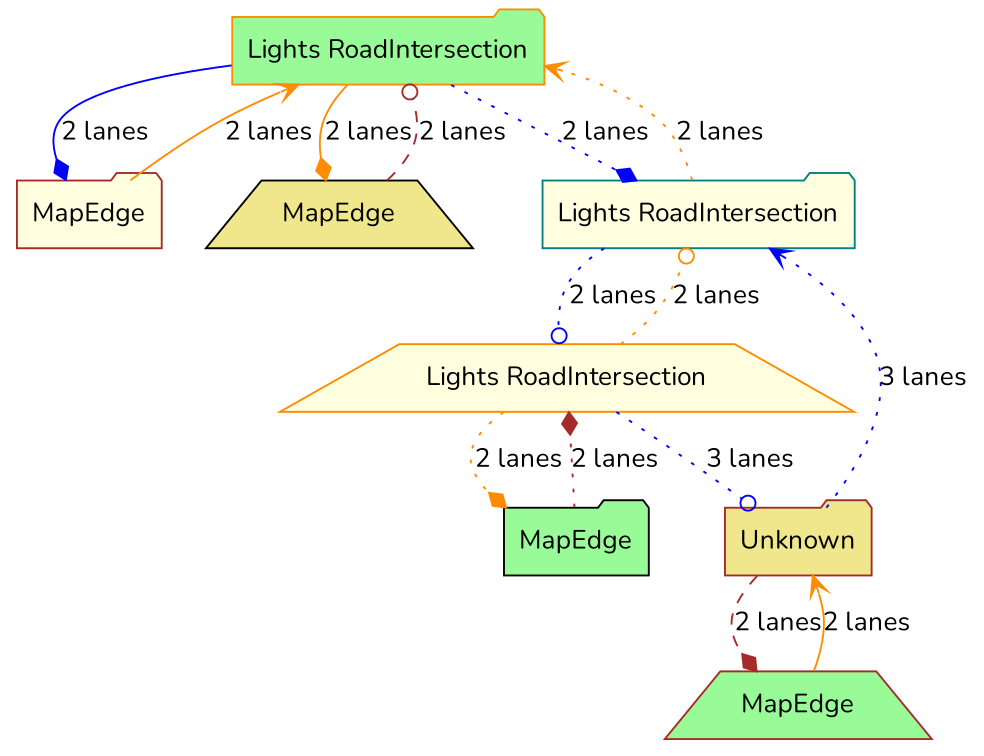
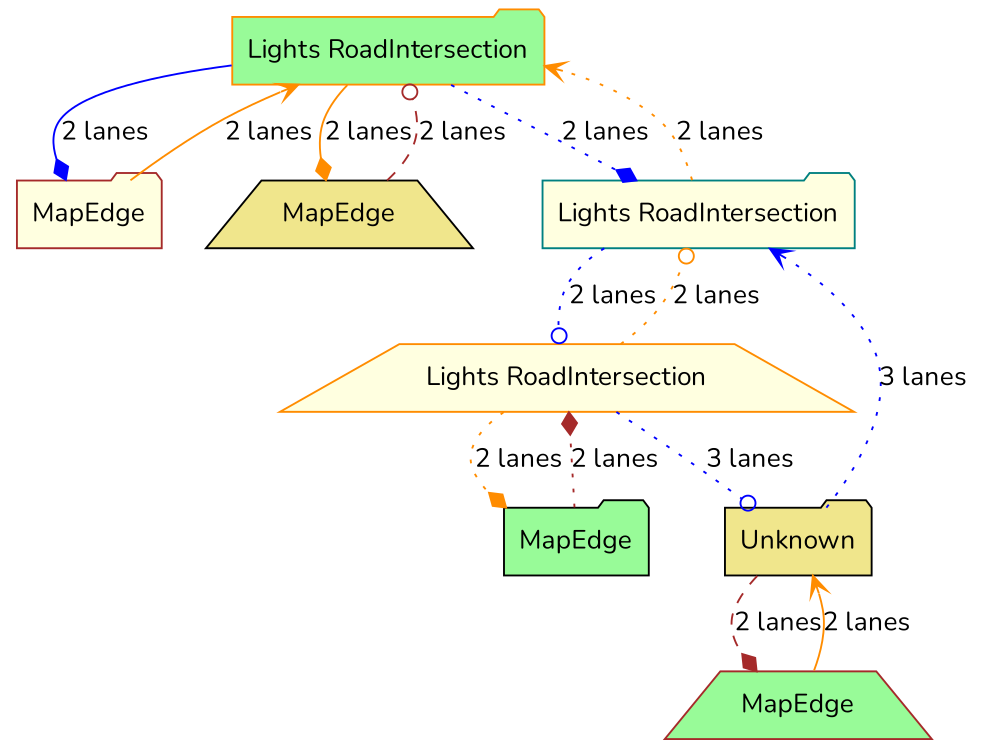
(798, 542) -> (798, 542)
